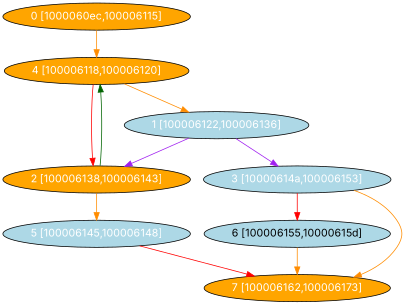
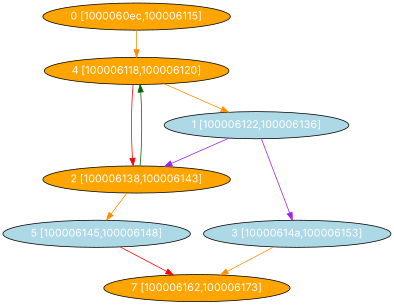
(297, 234) -> none
